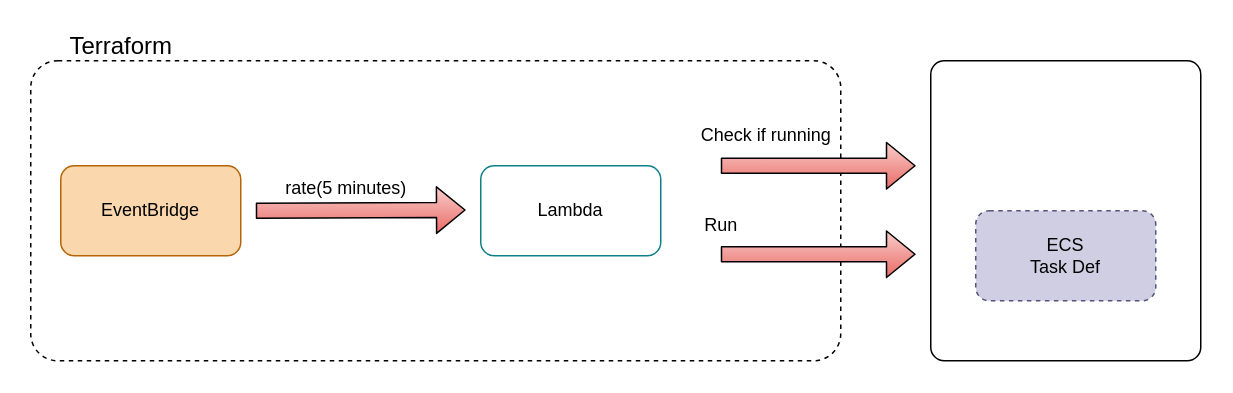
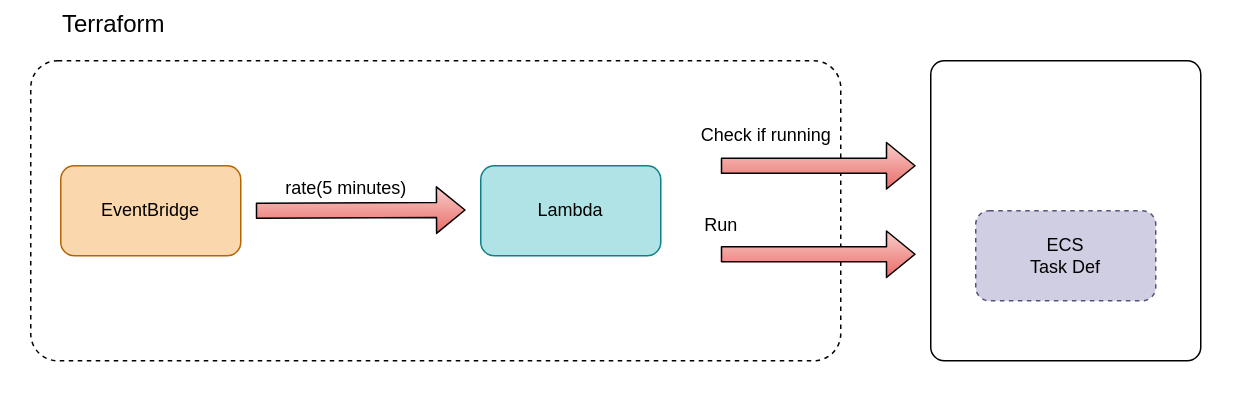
(121, 46) -> (113, 23)
(571, 211) -> (571, 211)
